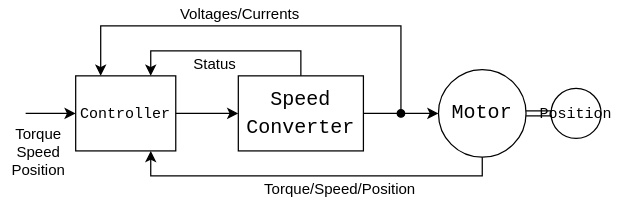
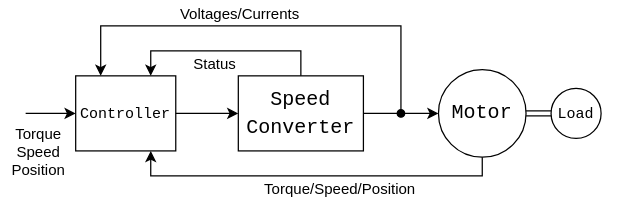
(576, 113) -> (576, 113)
